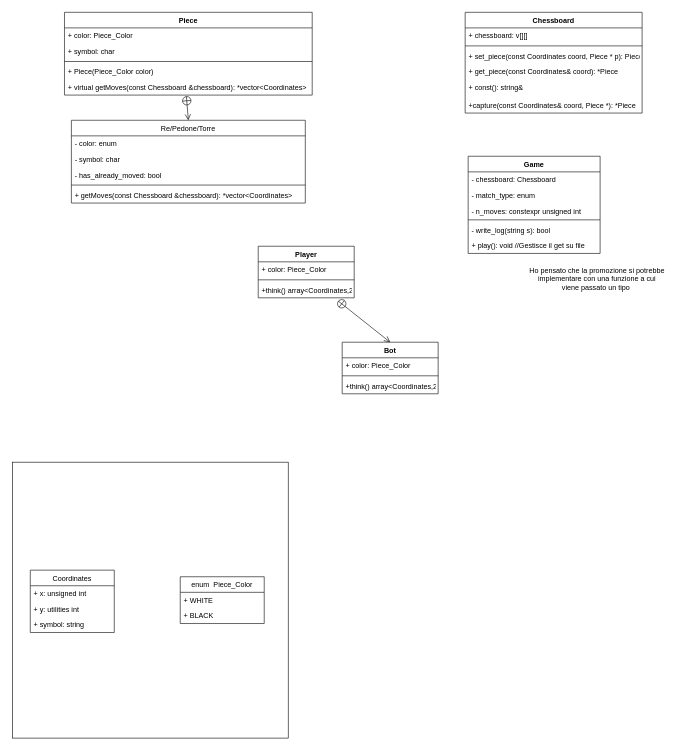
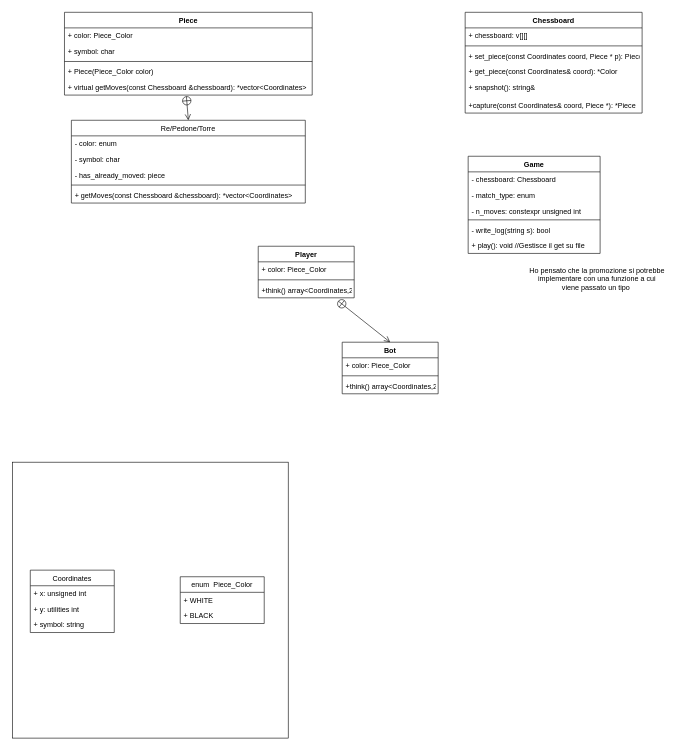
(552, 72) -> (552, 72)
(501, 88) -> (507, 88)
(120, 175) -> (122, 175)
